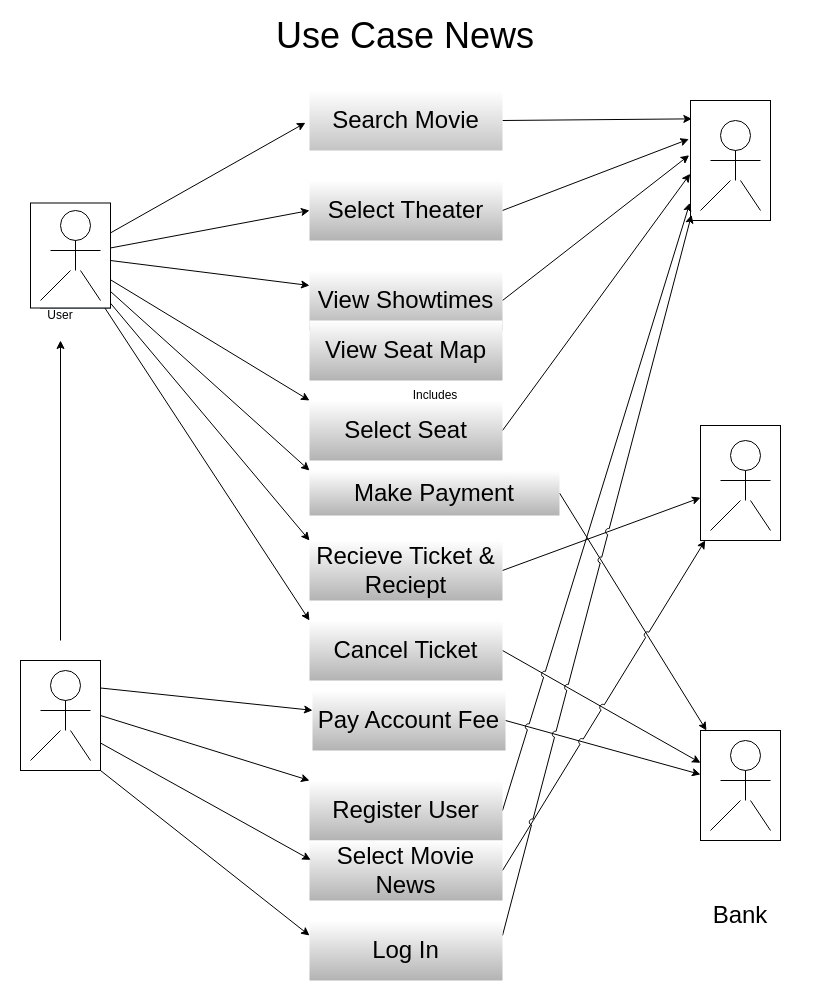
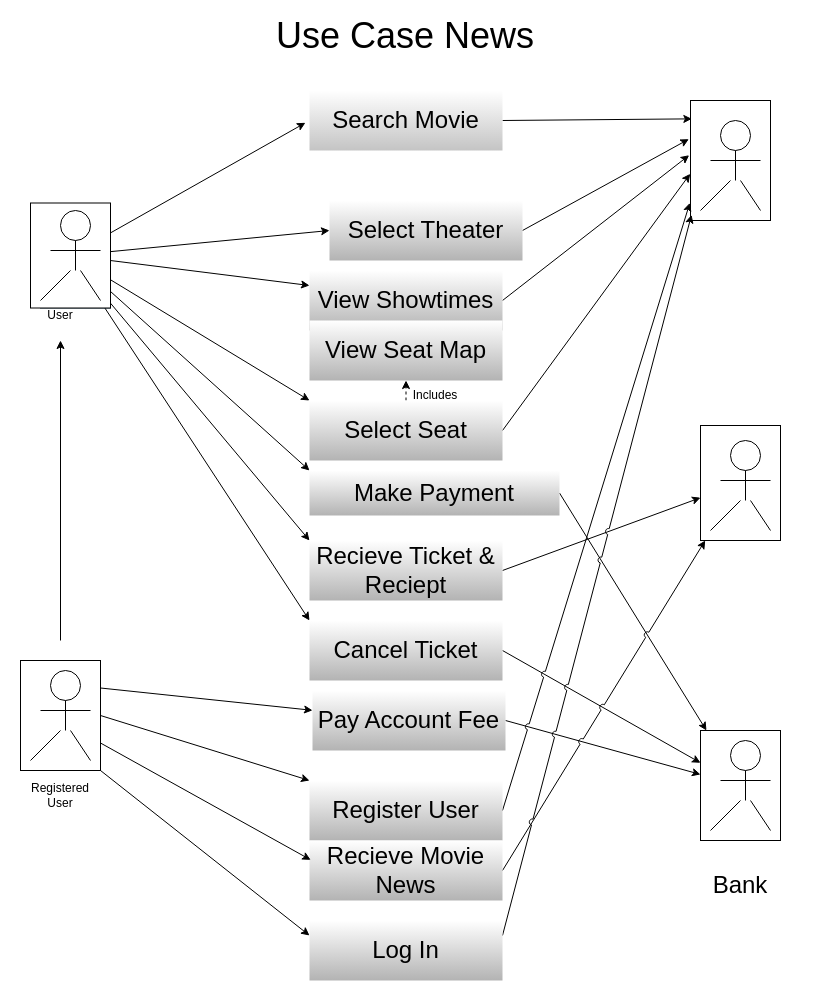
(406, 211) -> (426, 231)
none -> (406, 394)
none -> (61, 796)
(406, 871) -> (406, 871)
(741, 916) -> (741, 886)
